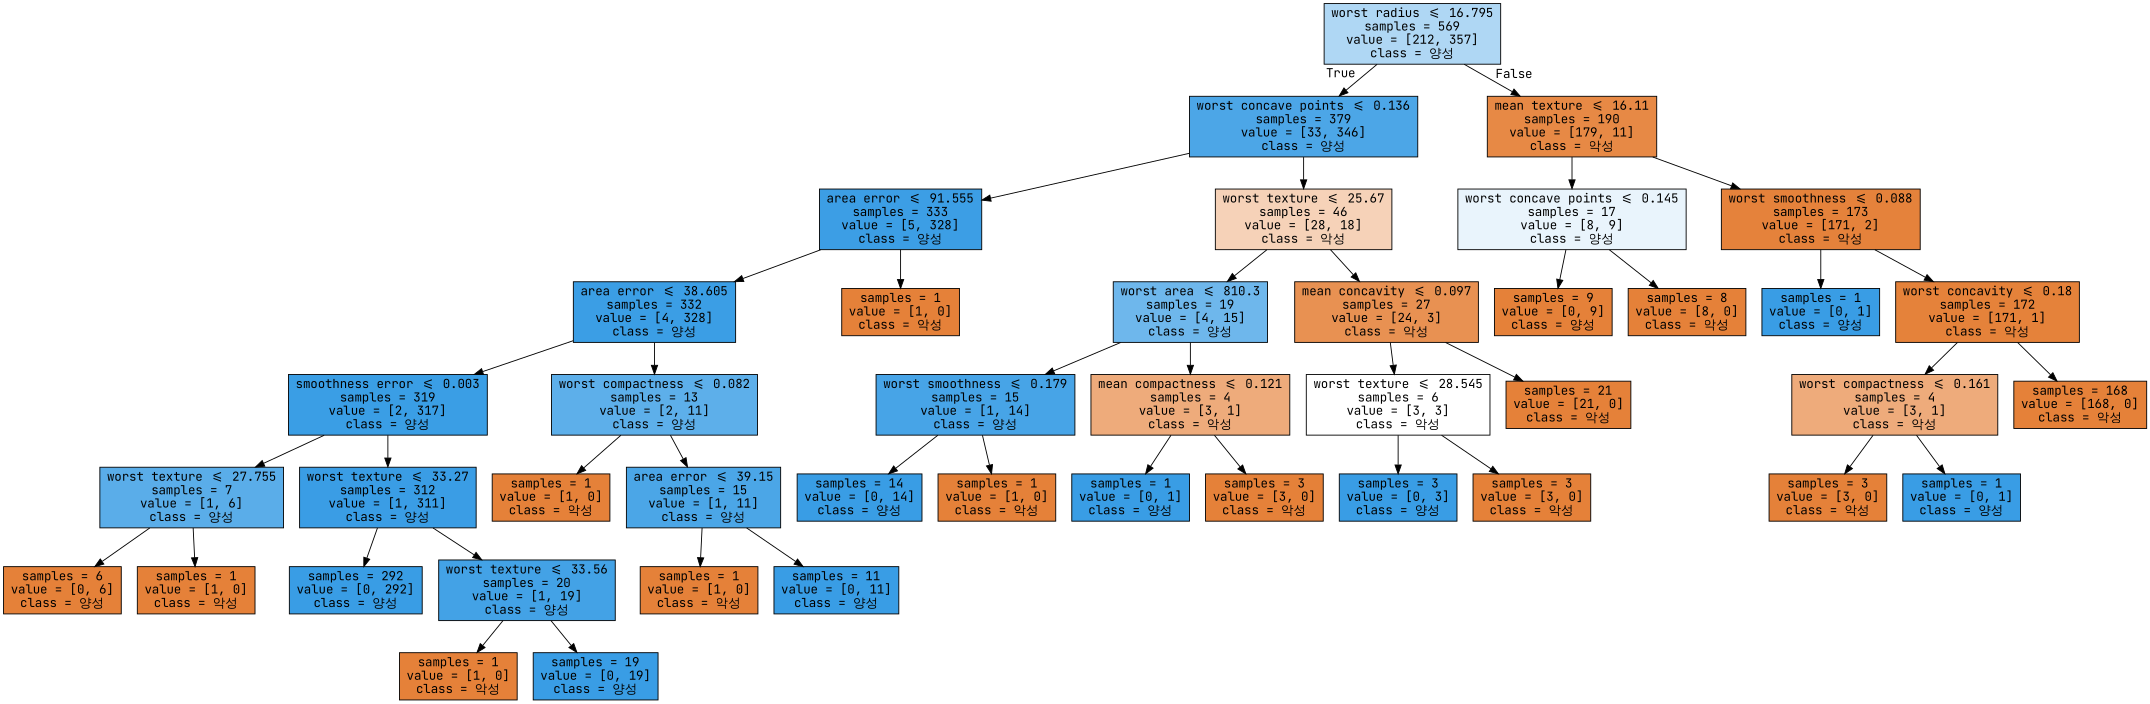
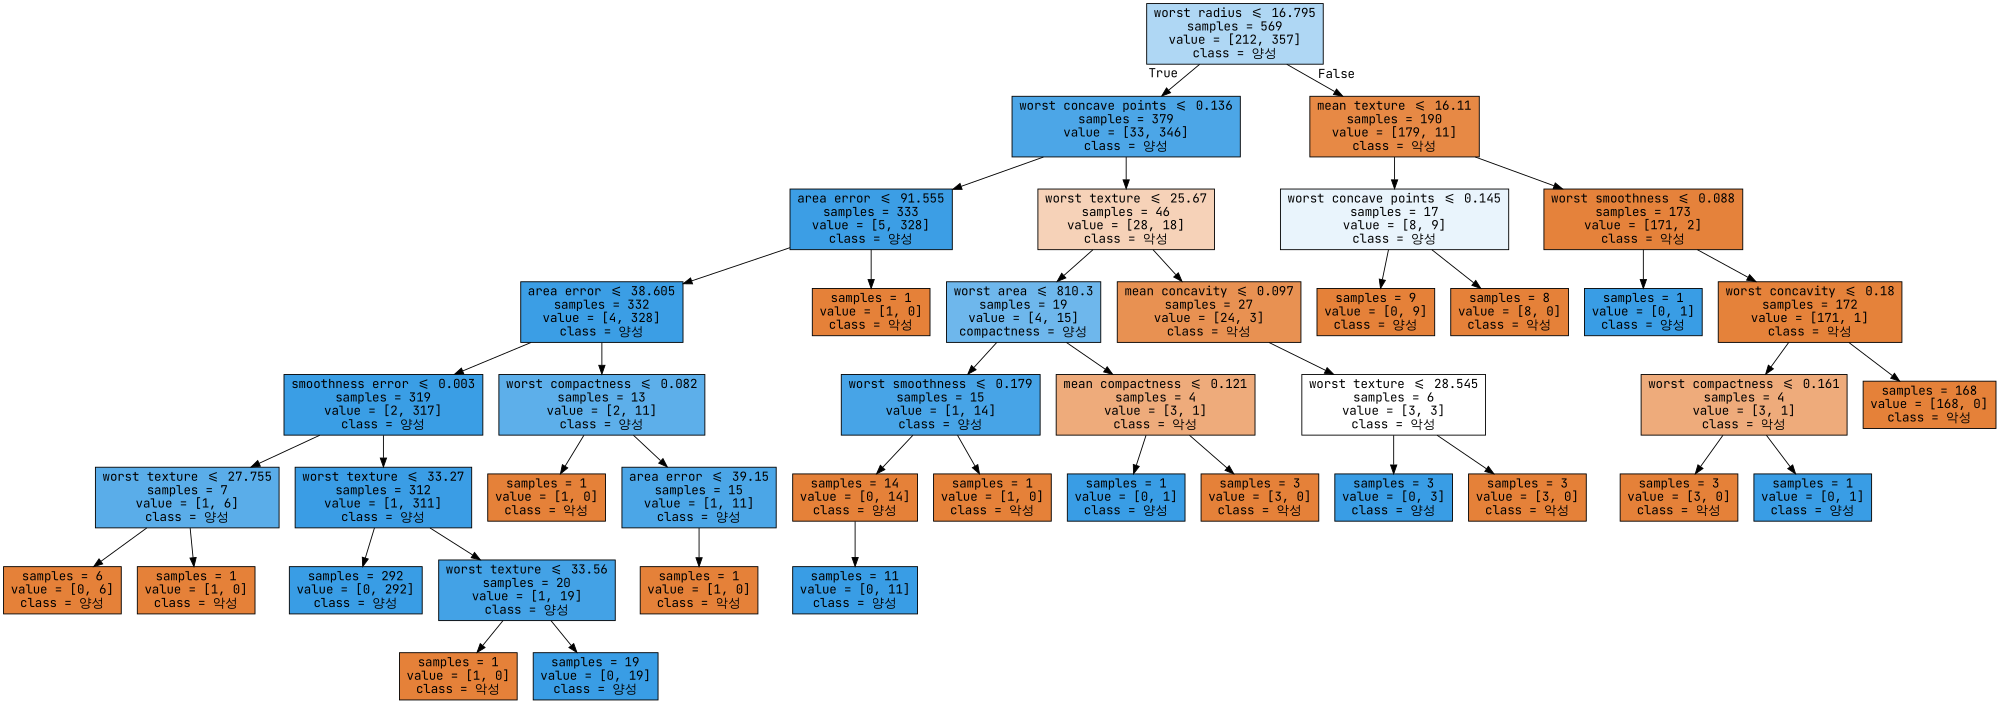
(1190, 312) -> (1024, 312)
(1568, 405) -> none
(860, 498) -> (855, 498)
(771, 545) -> (855, 539)
